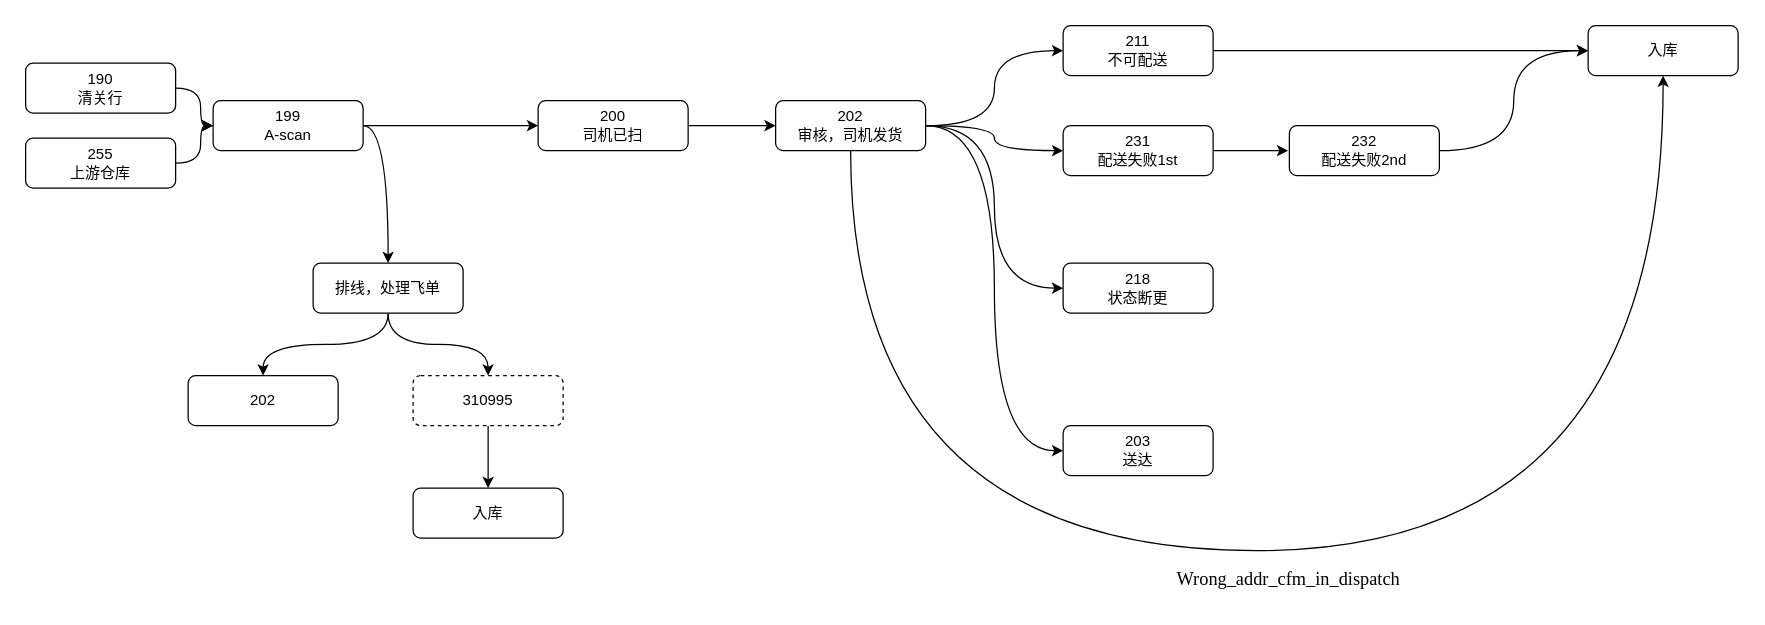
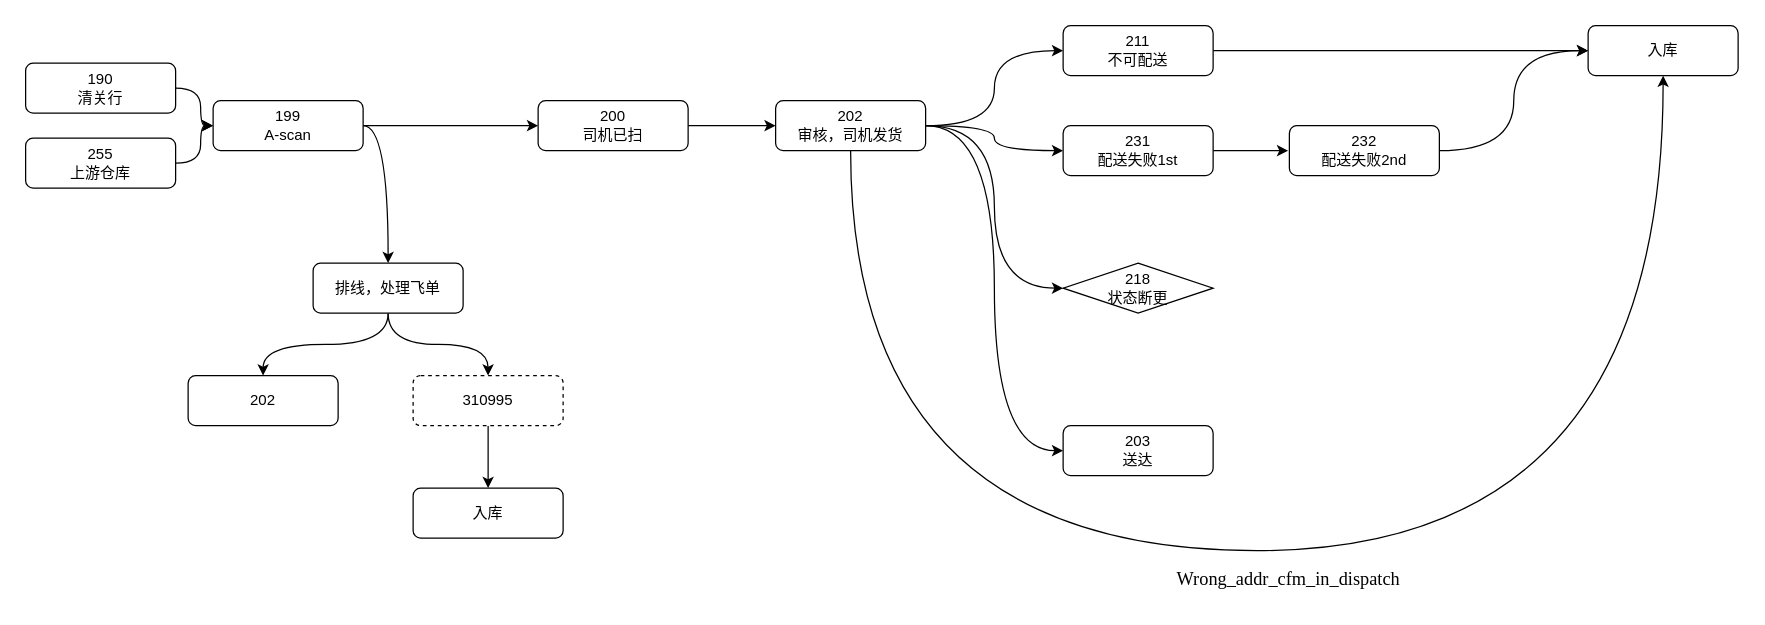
(1138, 288) -> (1138, 288)
